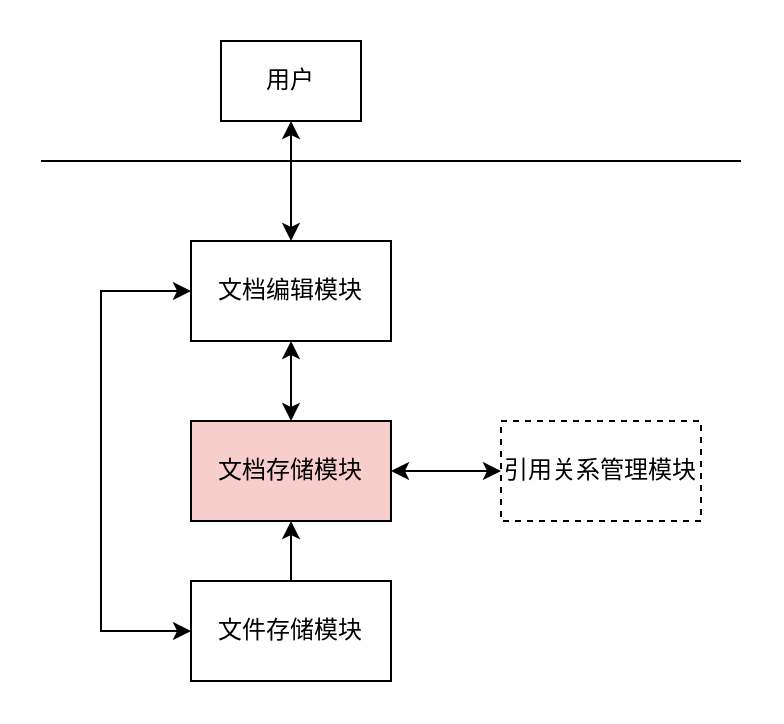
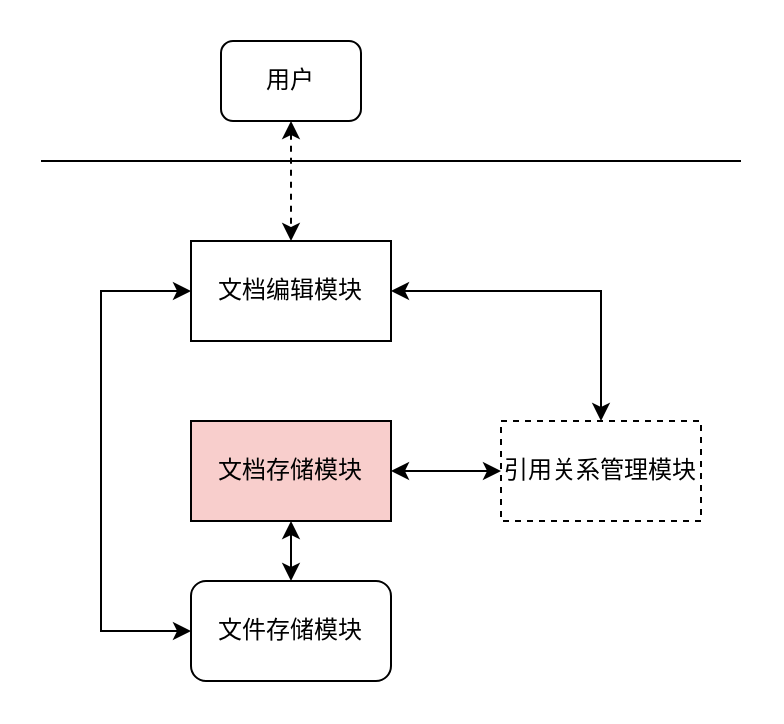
(291, 81) -> (291, 81)
(291, 183) -> (291, 183)
(291, 381) -> (561, 291)
(291, 571) -> (291, 566)
(291, 631) -> (291, 631)
